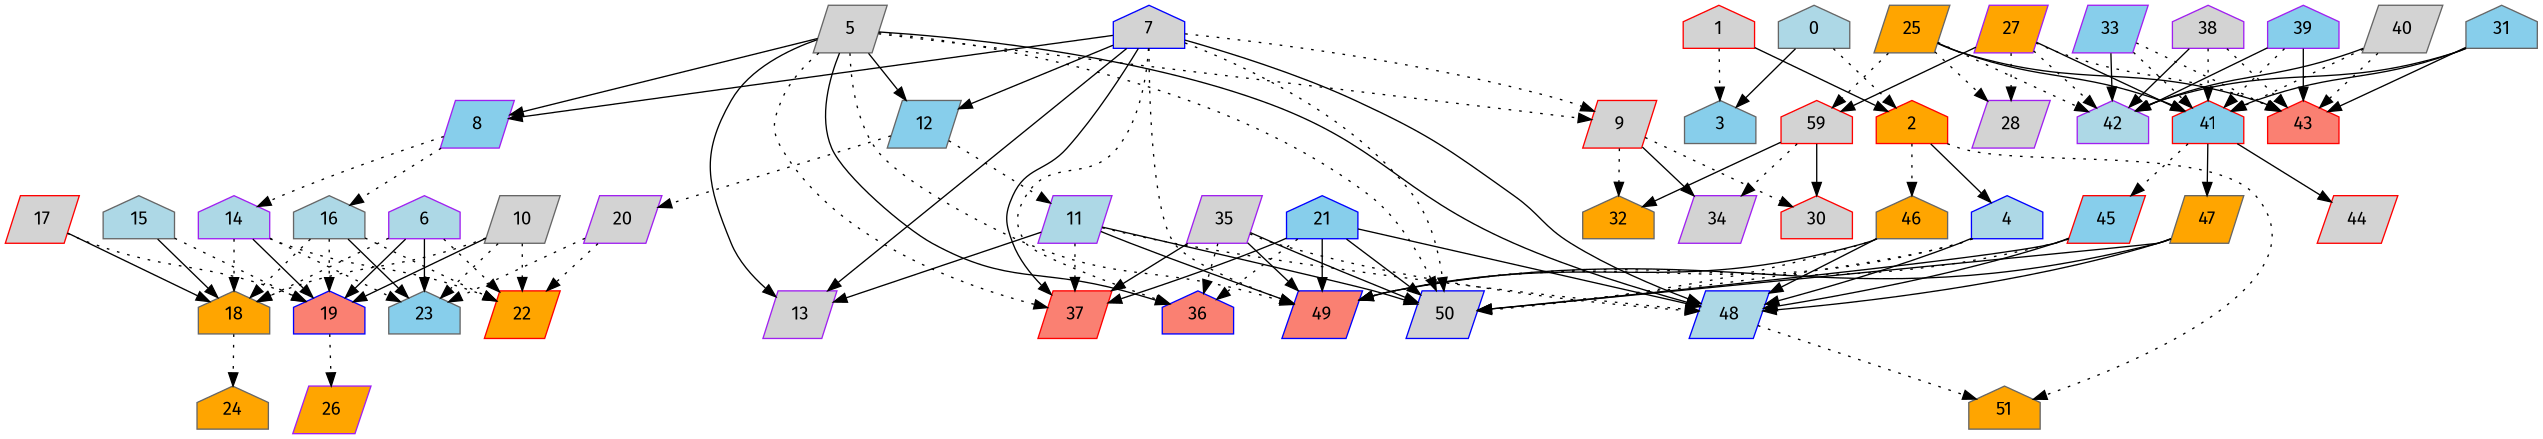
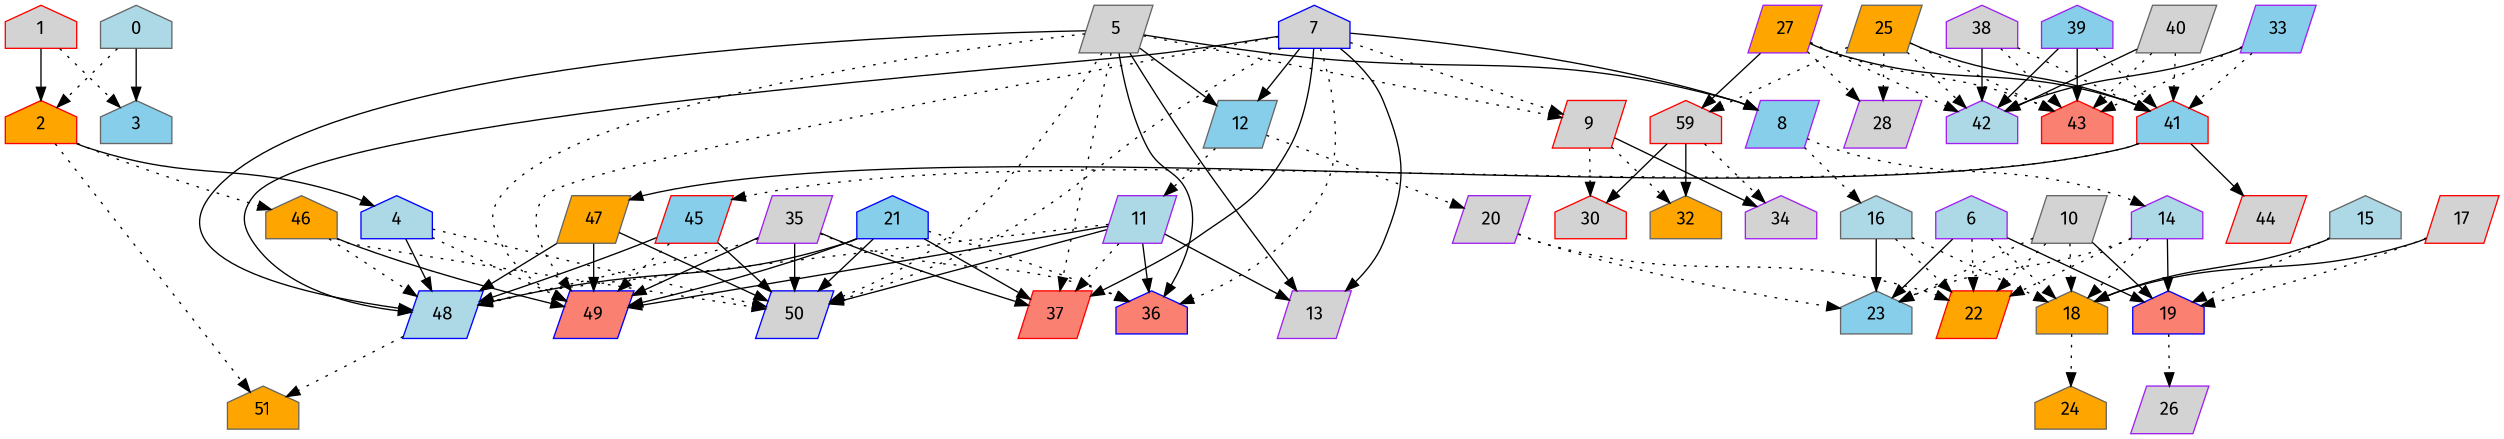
(2502, 29) -> none
(2103, 76) -> (1975, 74)
(1718, 219) -> (1781, 219)
(329, 249) -> none
none -> (1145, 259)
(1829, 263) -> (367, 264)
(332, 410) -> (2170, 410)
